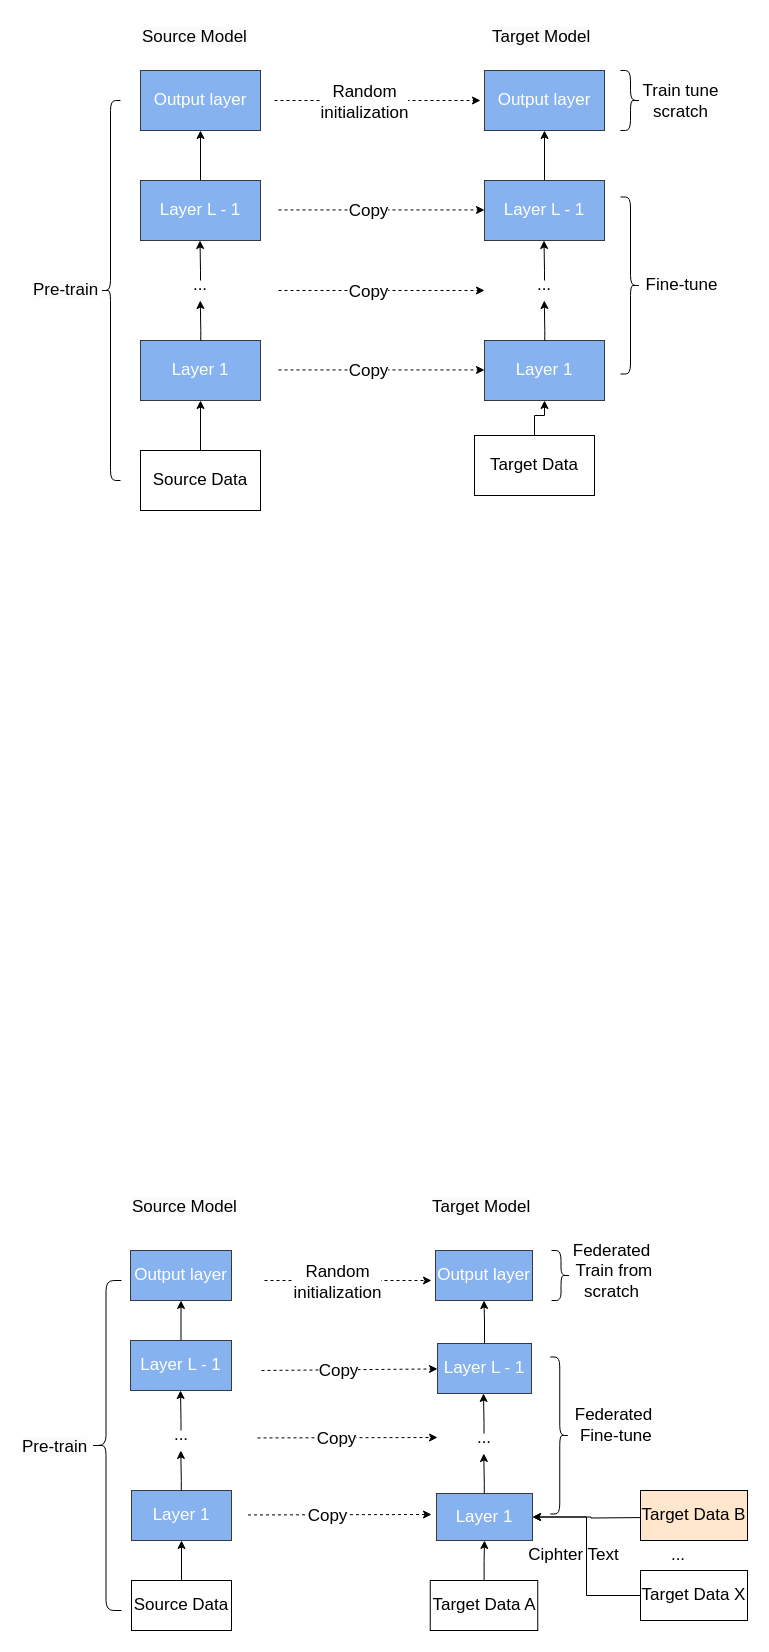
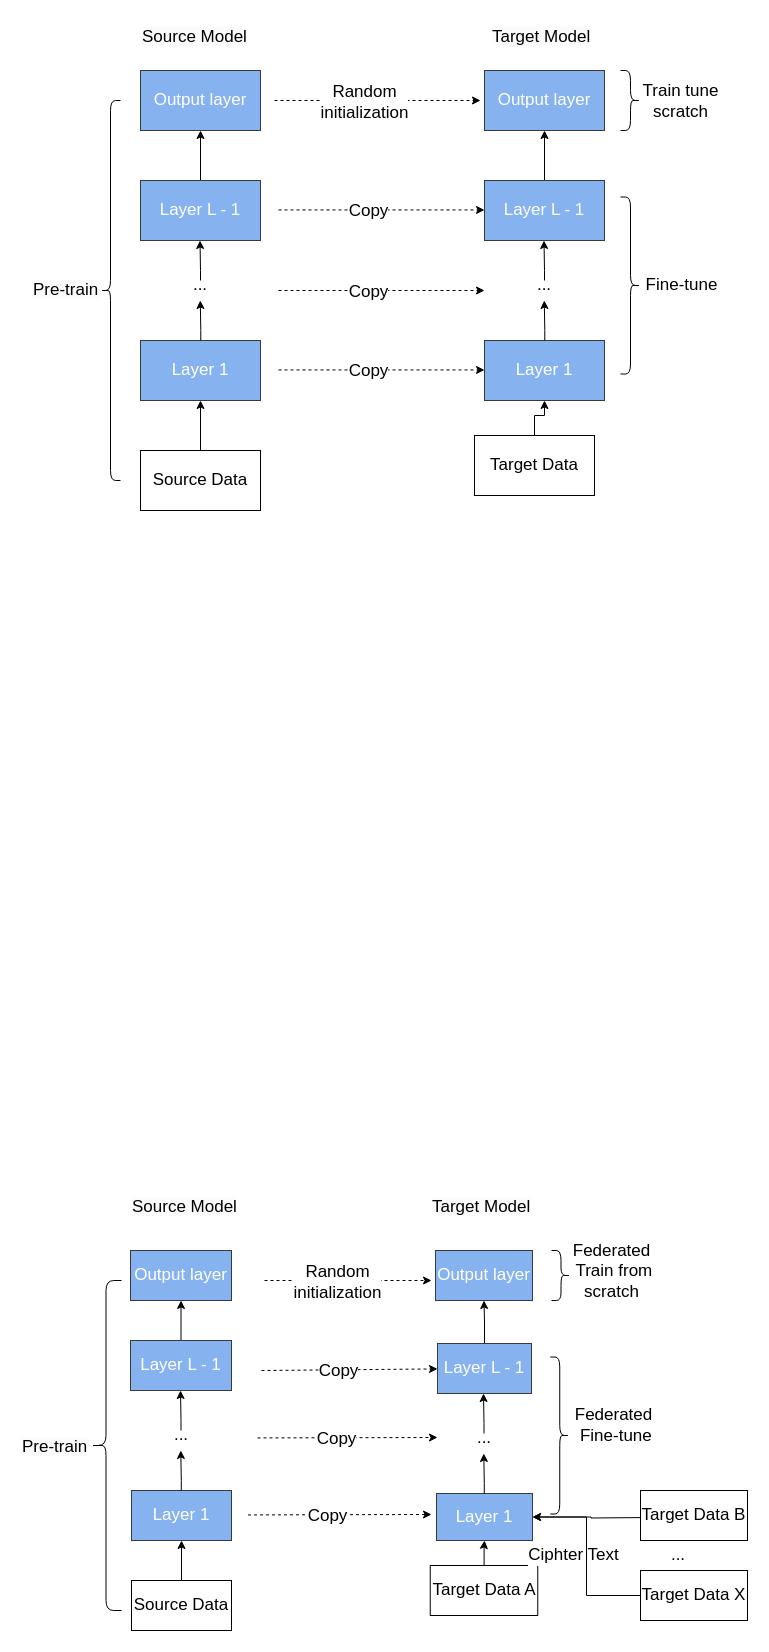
(694, 1516) -> (694, 1516)
(484, 1606) -> (484, 1591)
